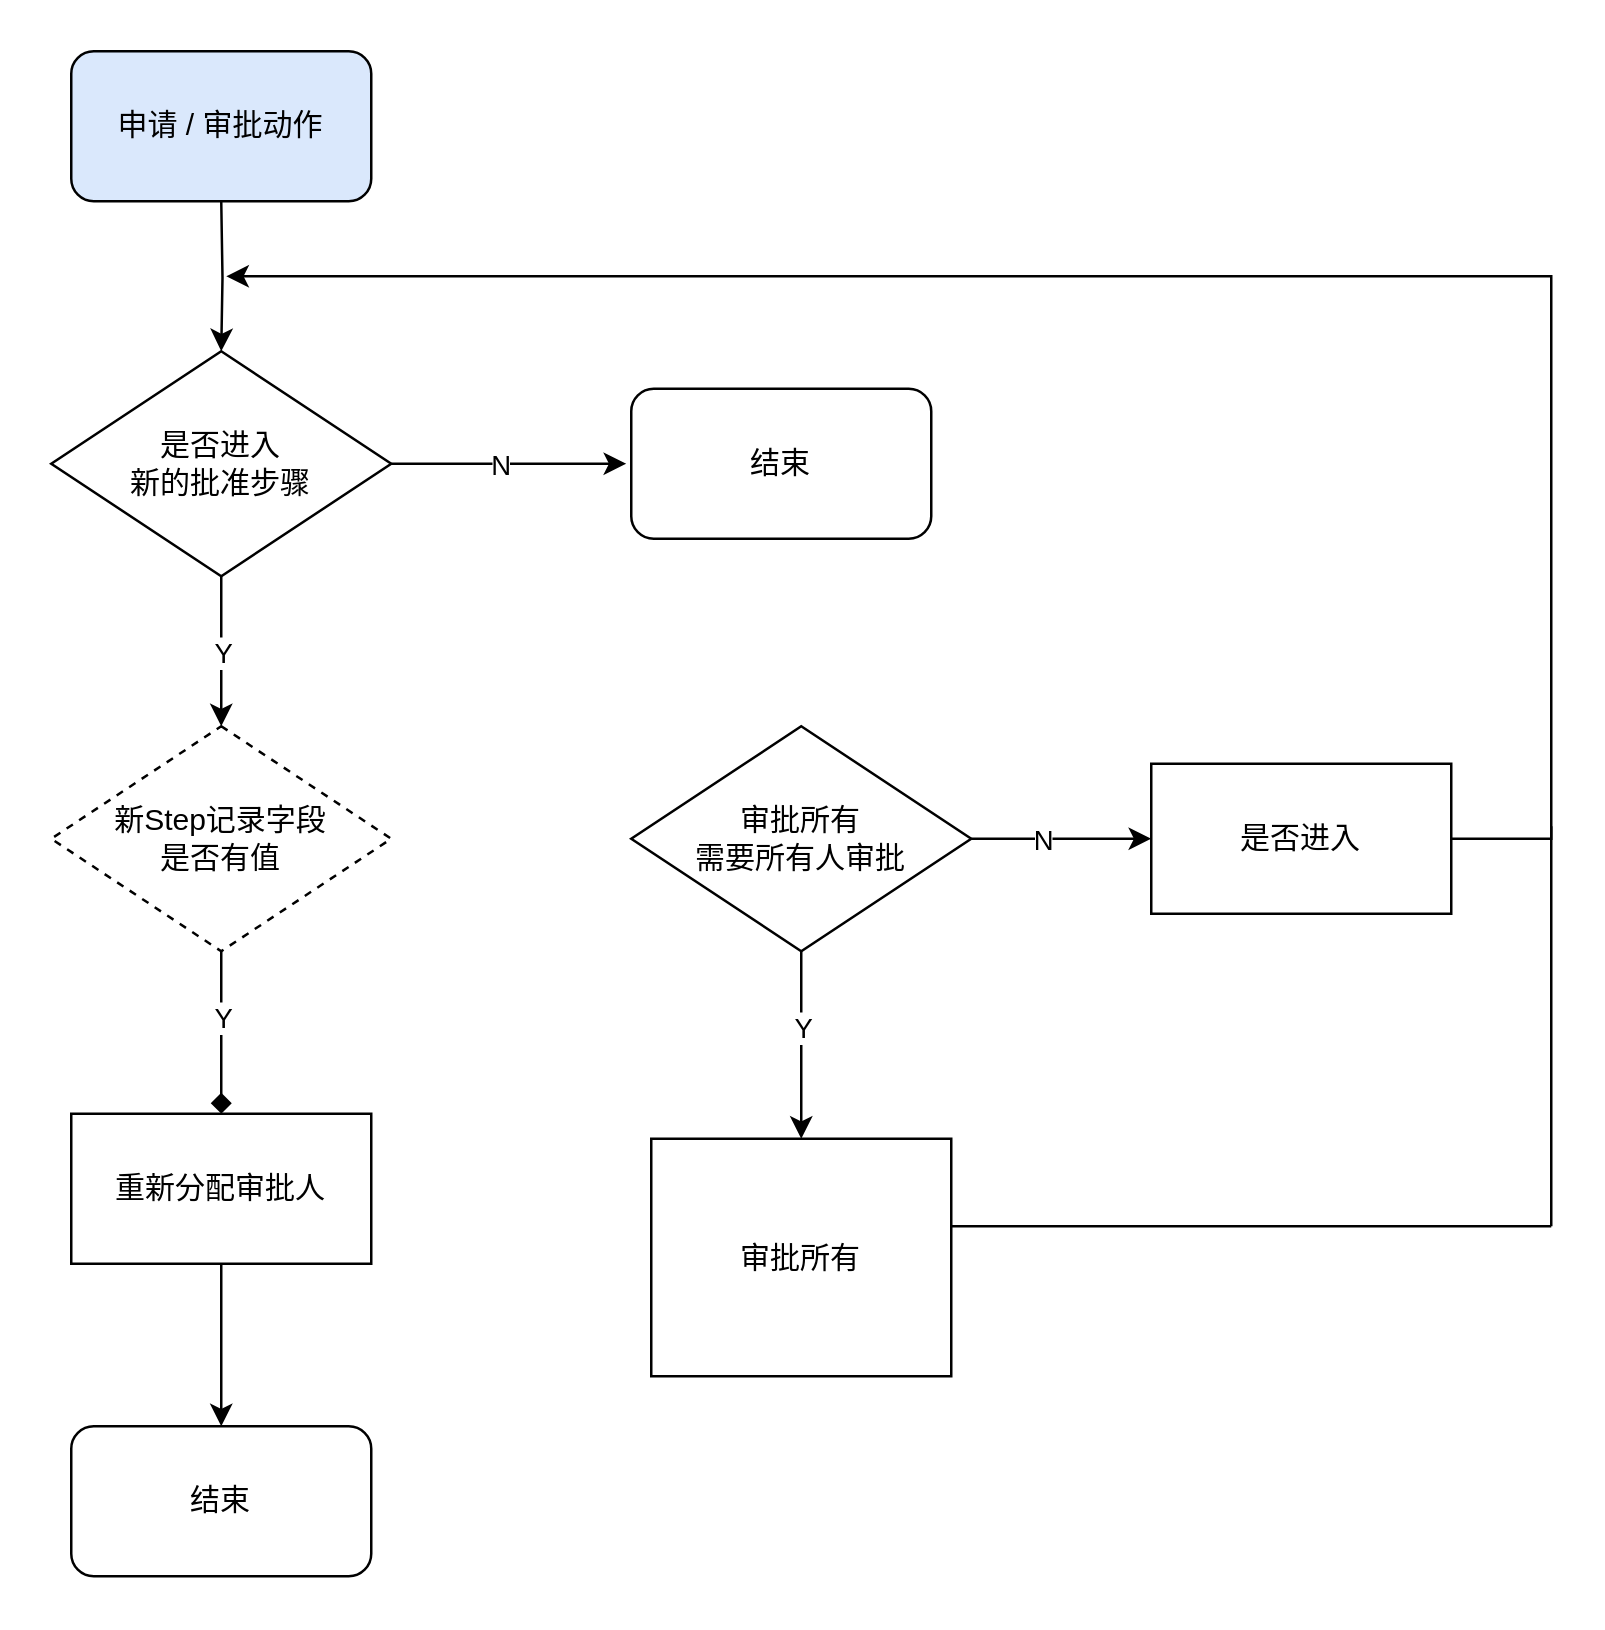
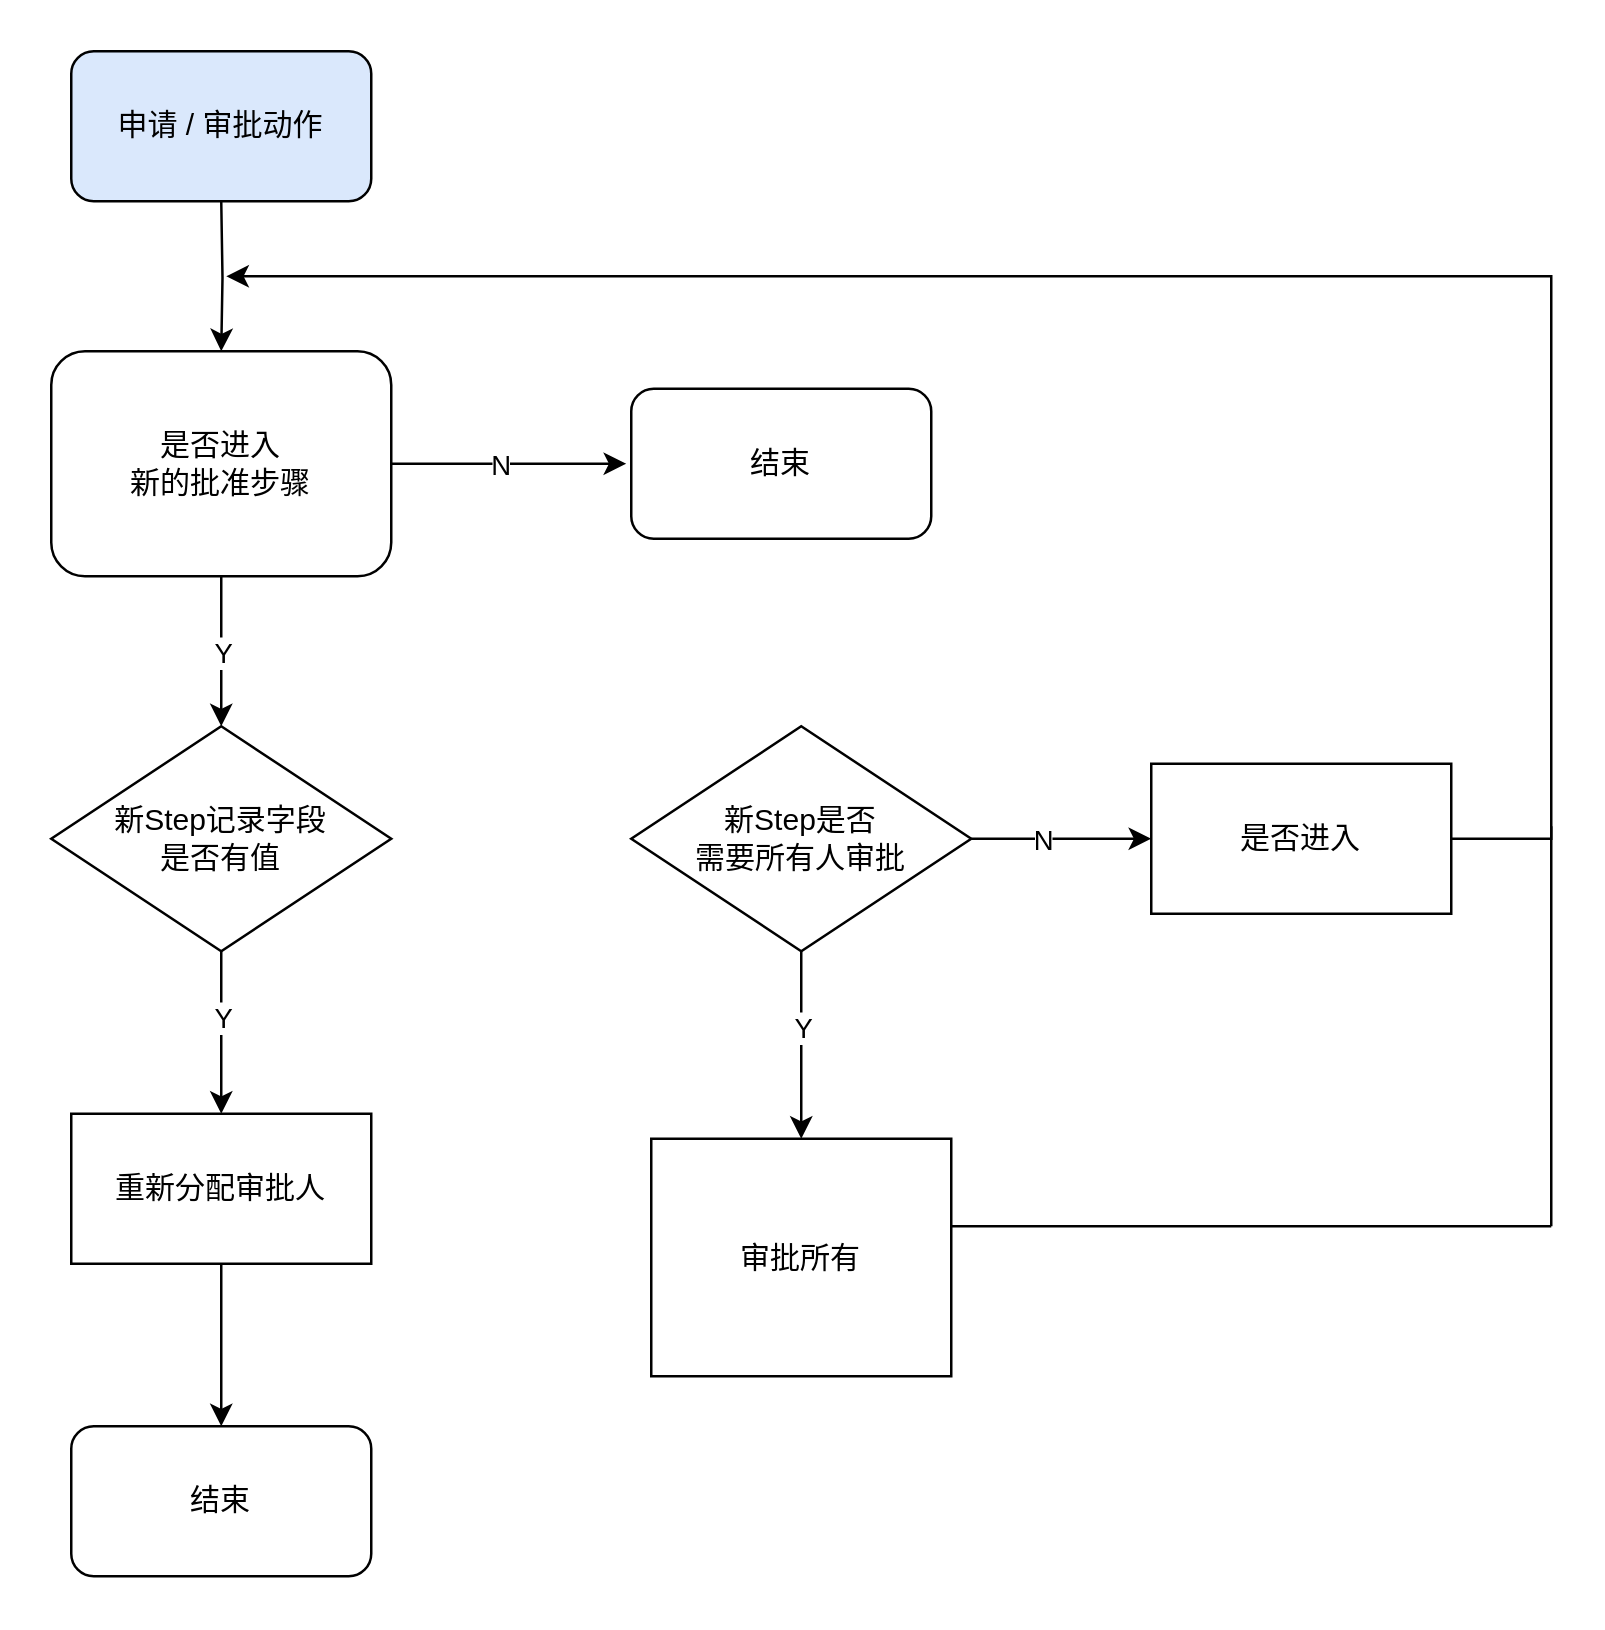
(221, 464) -> (221, 464)
(221, 839) -> (221, 839)
(801, 839) -> (801, 839)
(221, 1093) -> (221, 1094)
